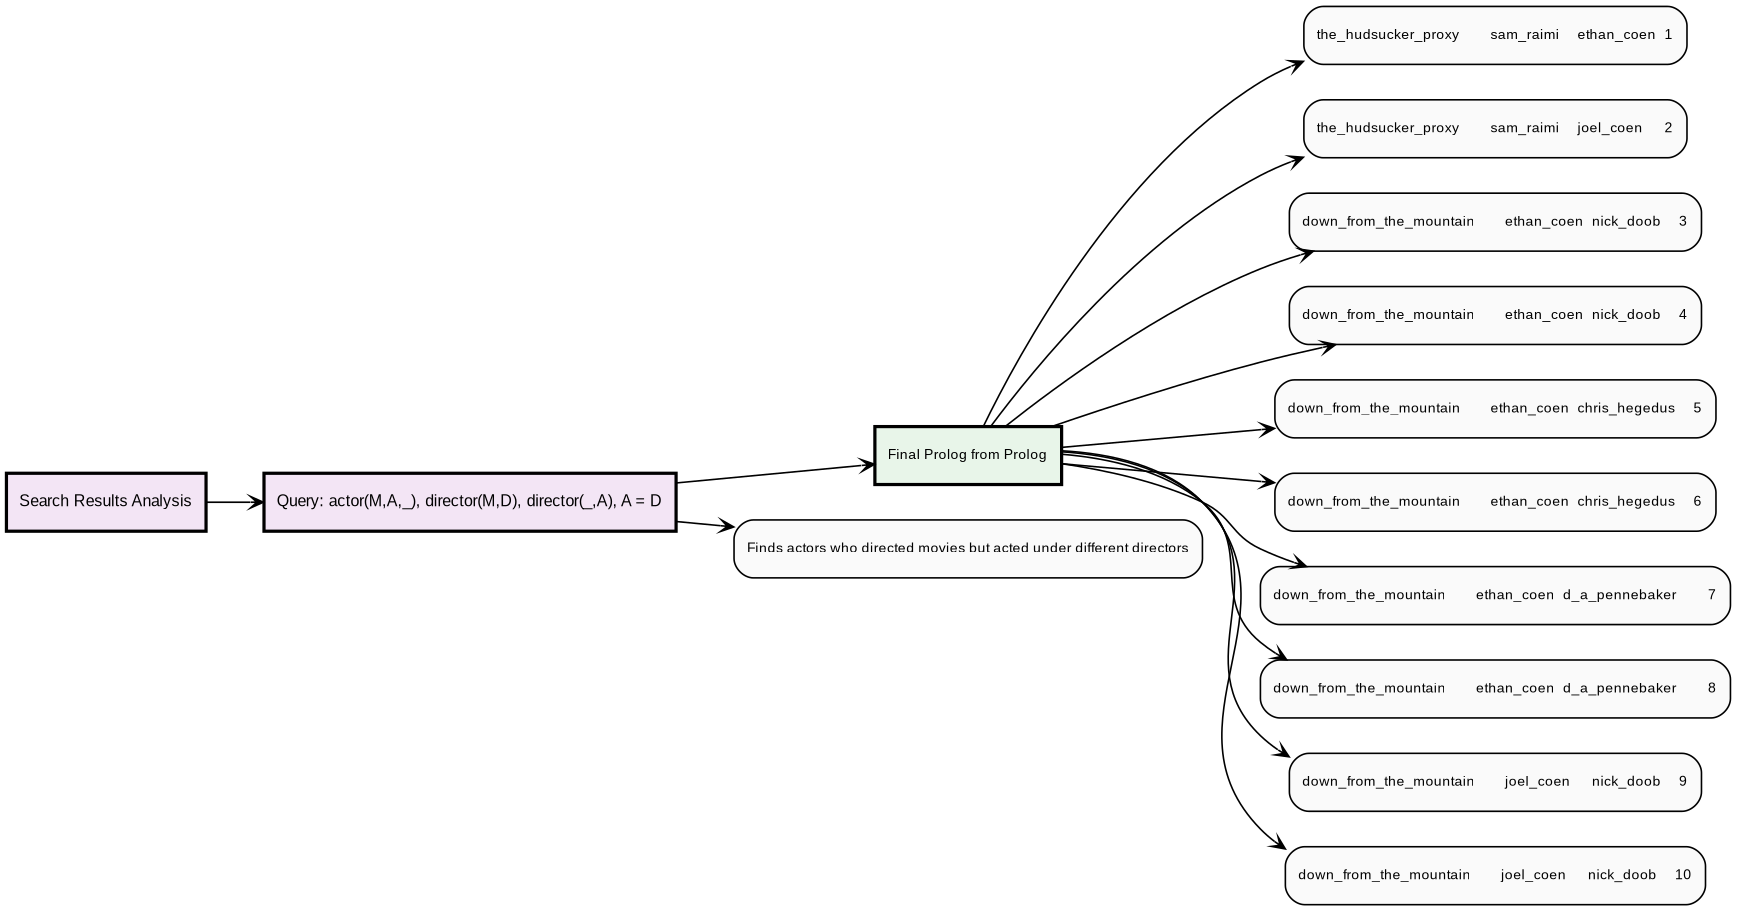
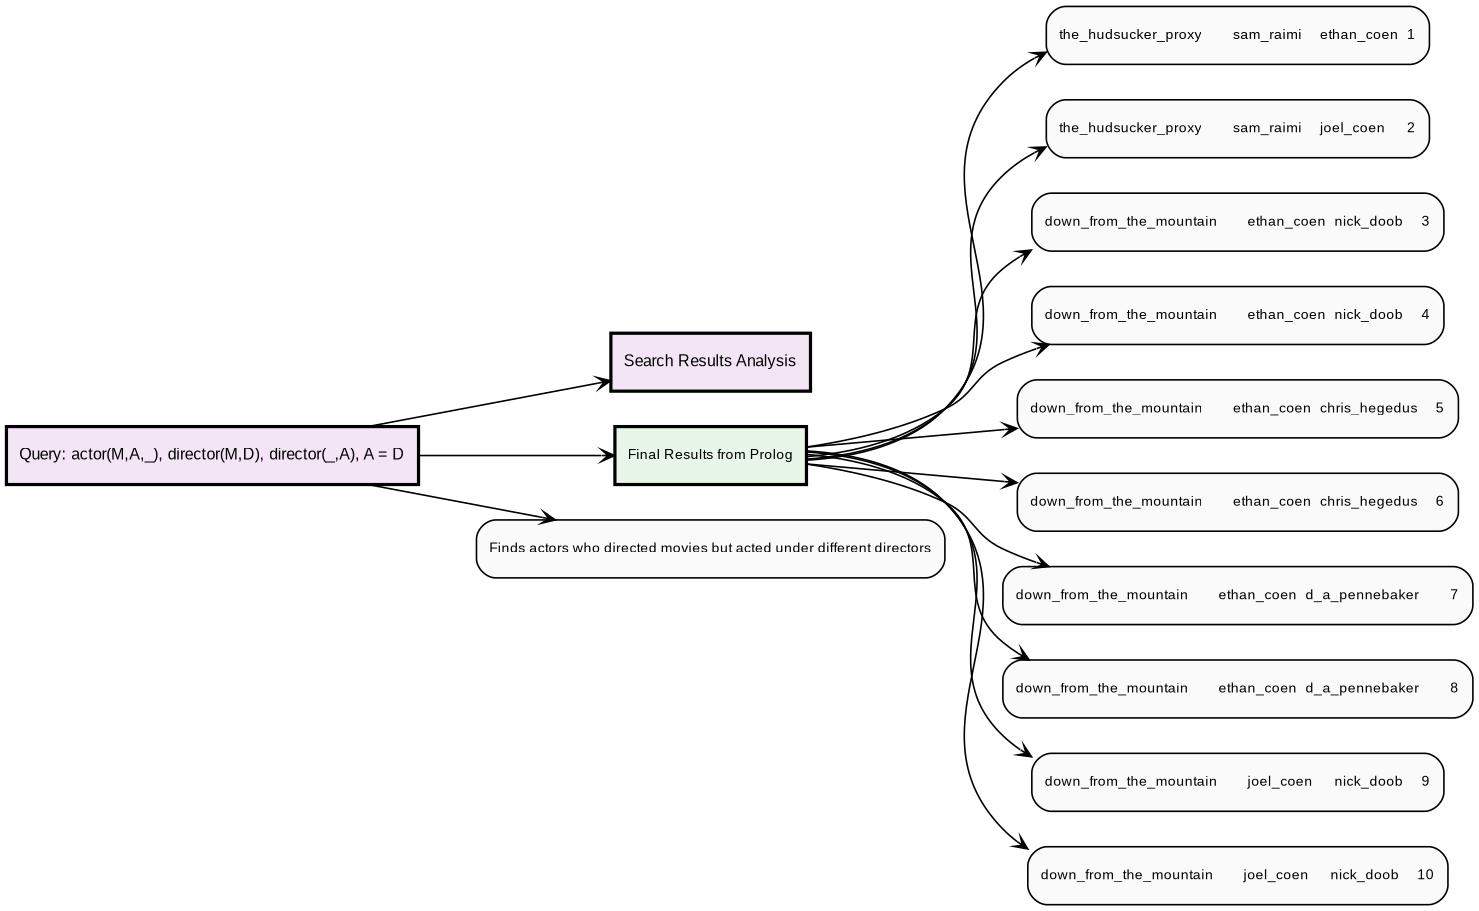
(968, 456) -> (711, 456)
(228, 502) -> (483, 405)
